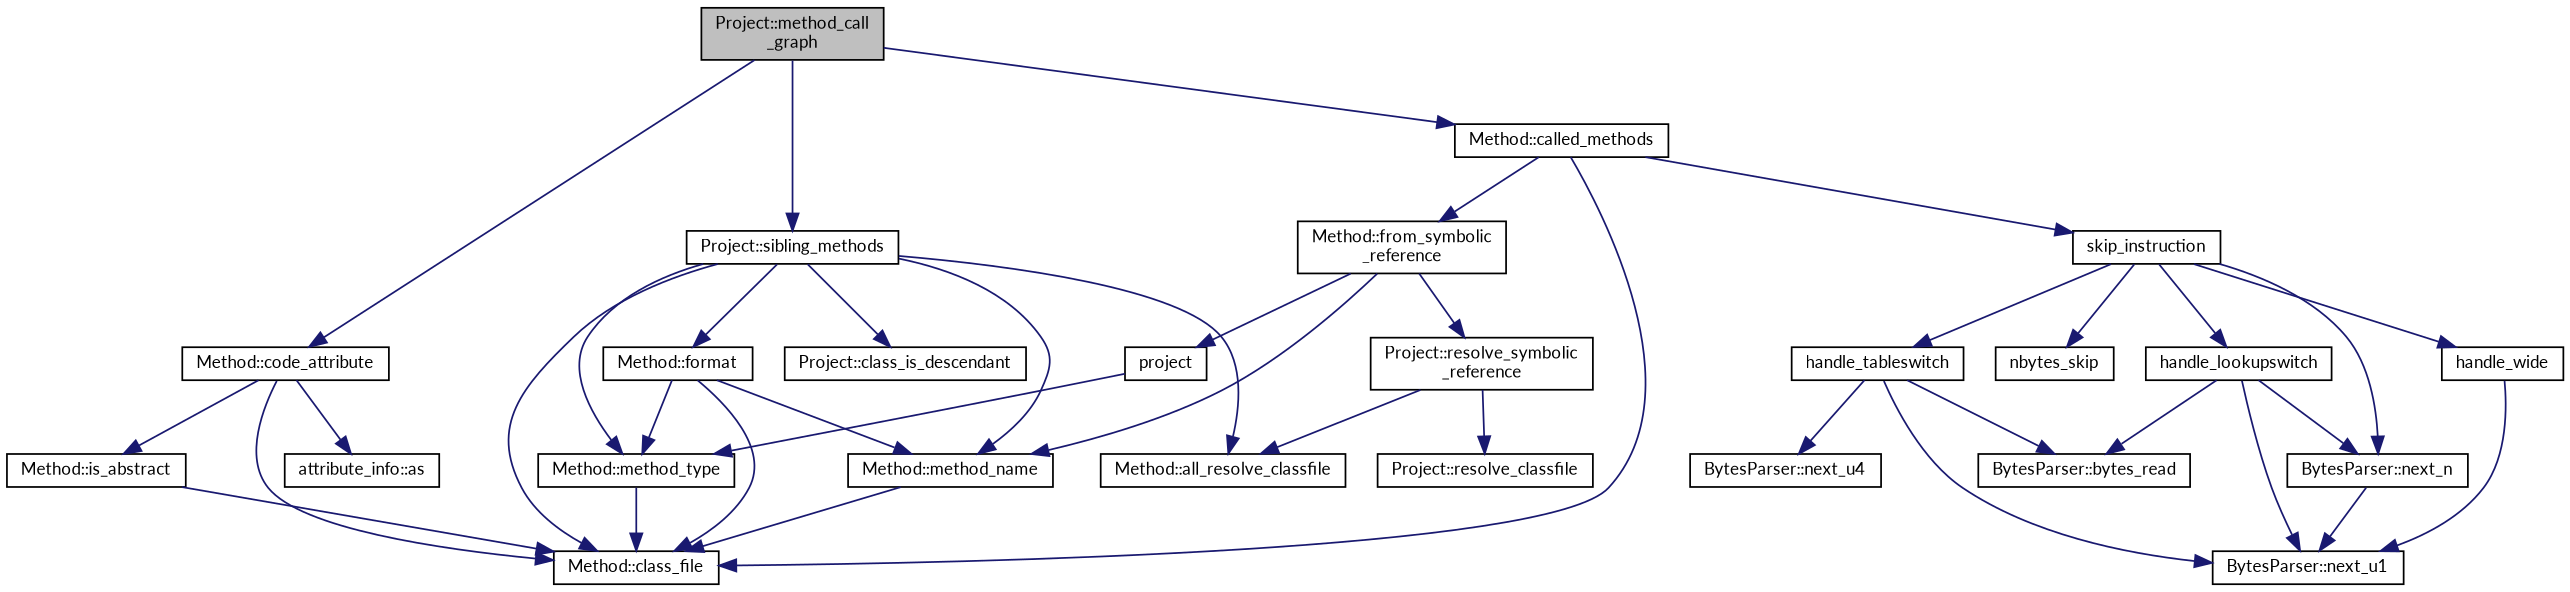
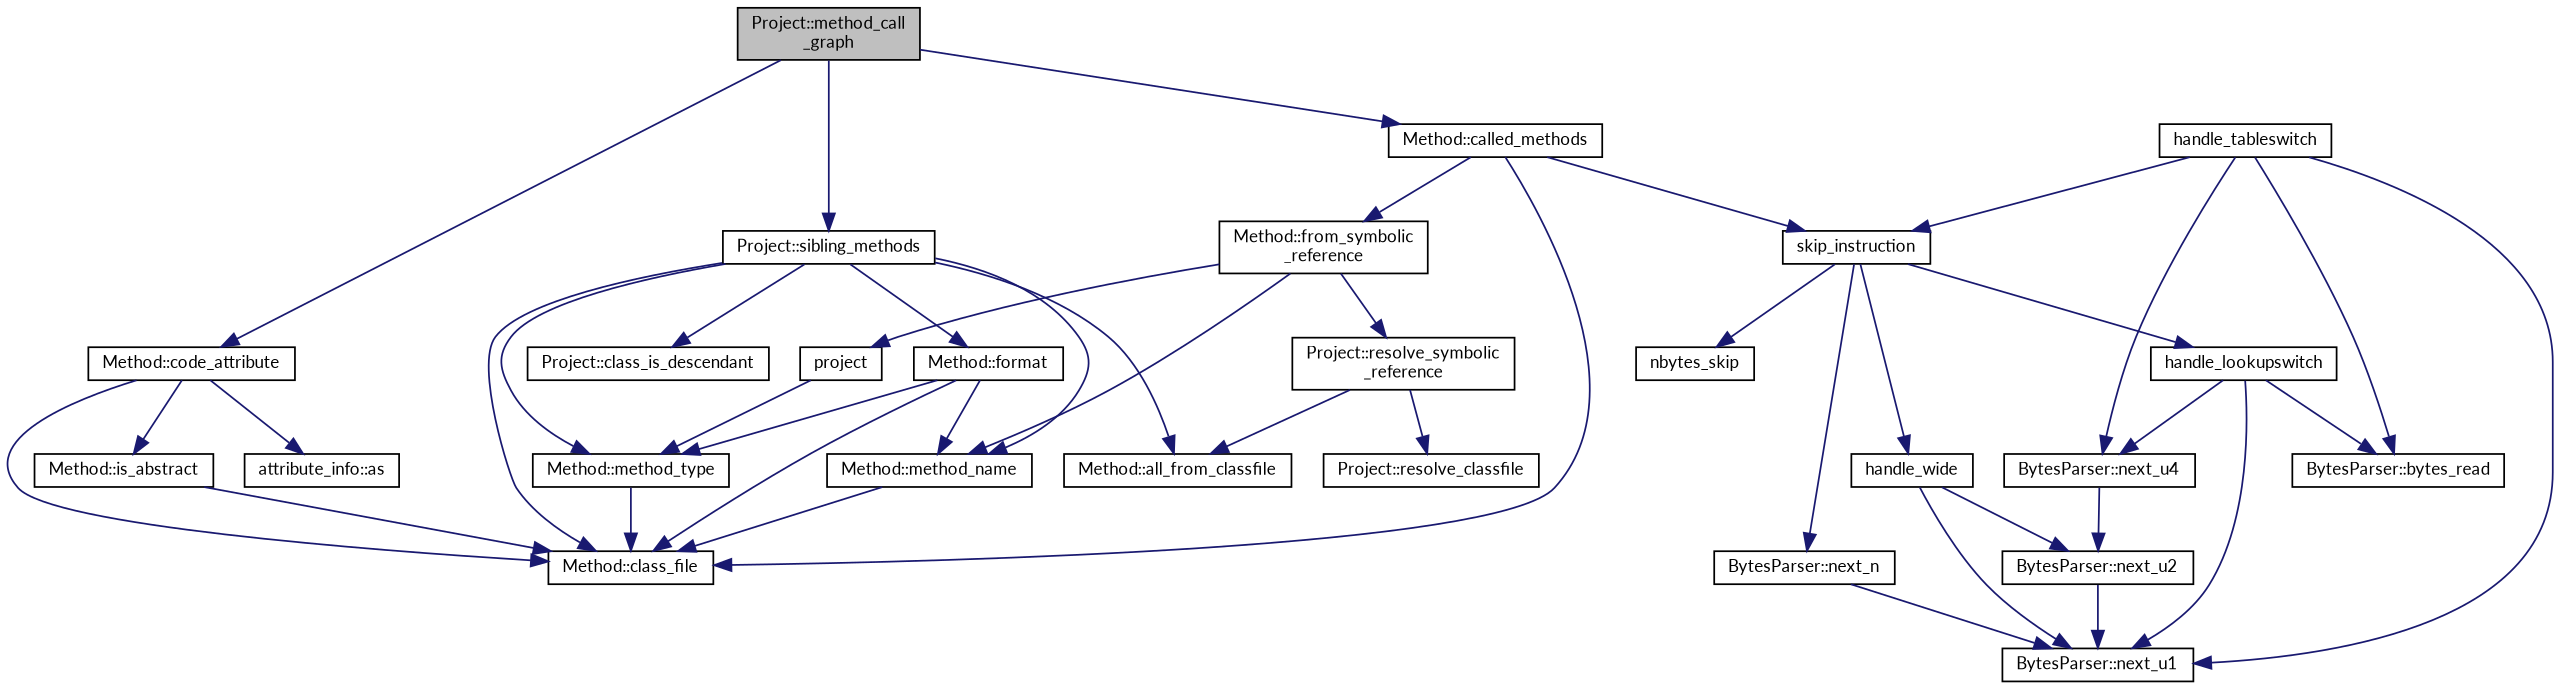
(2020, 302) -> (2059, 192)
(2301, 412) -> (2179, 412)
(1223, 470) -> (1178, 470)
none -> (2098, 568)
